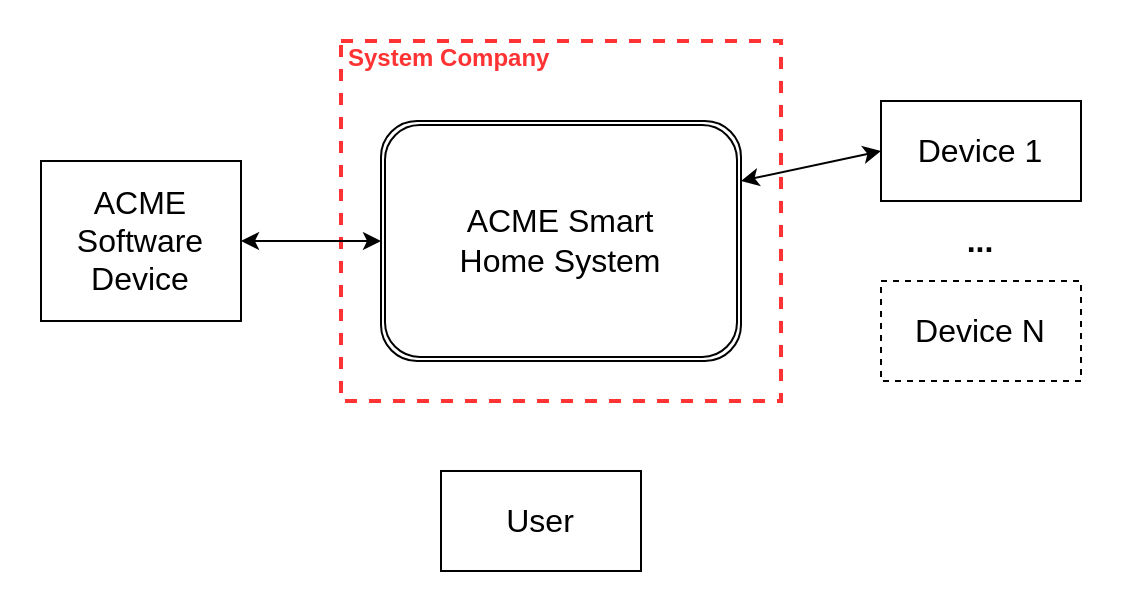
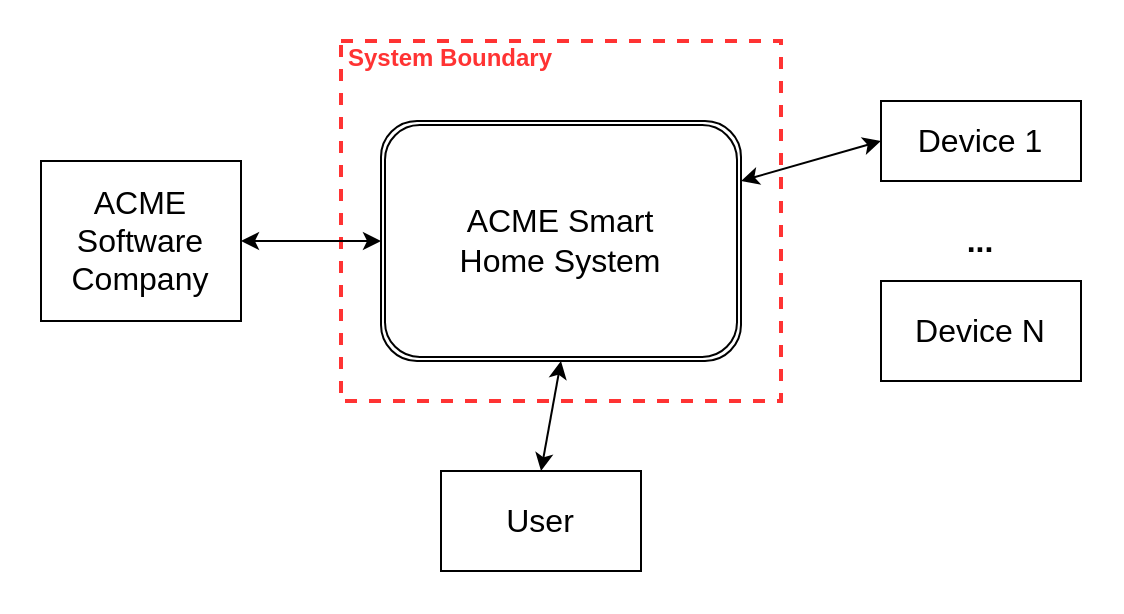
(440, 59) -> (447, 59)
(981, 151) -> (981, 141)
(141, 241) -> (141, 241)
(981, 331) -> (981, 331)
none -> (551, 416)
